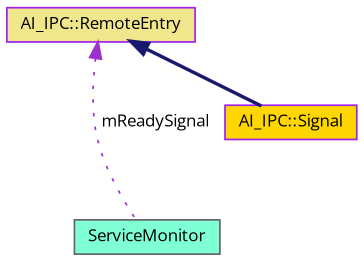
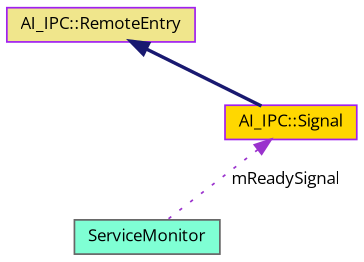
(99, 144) -> (212, 185)
